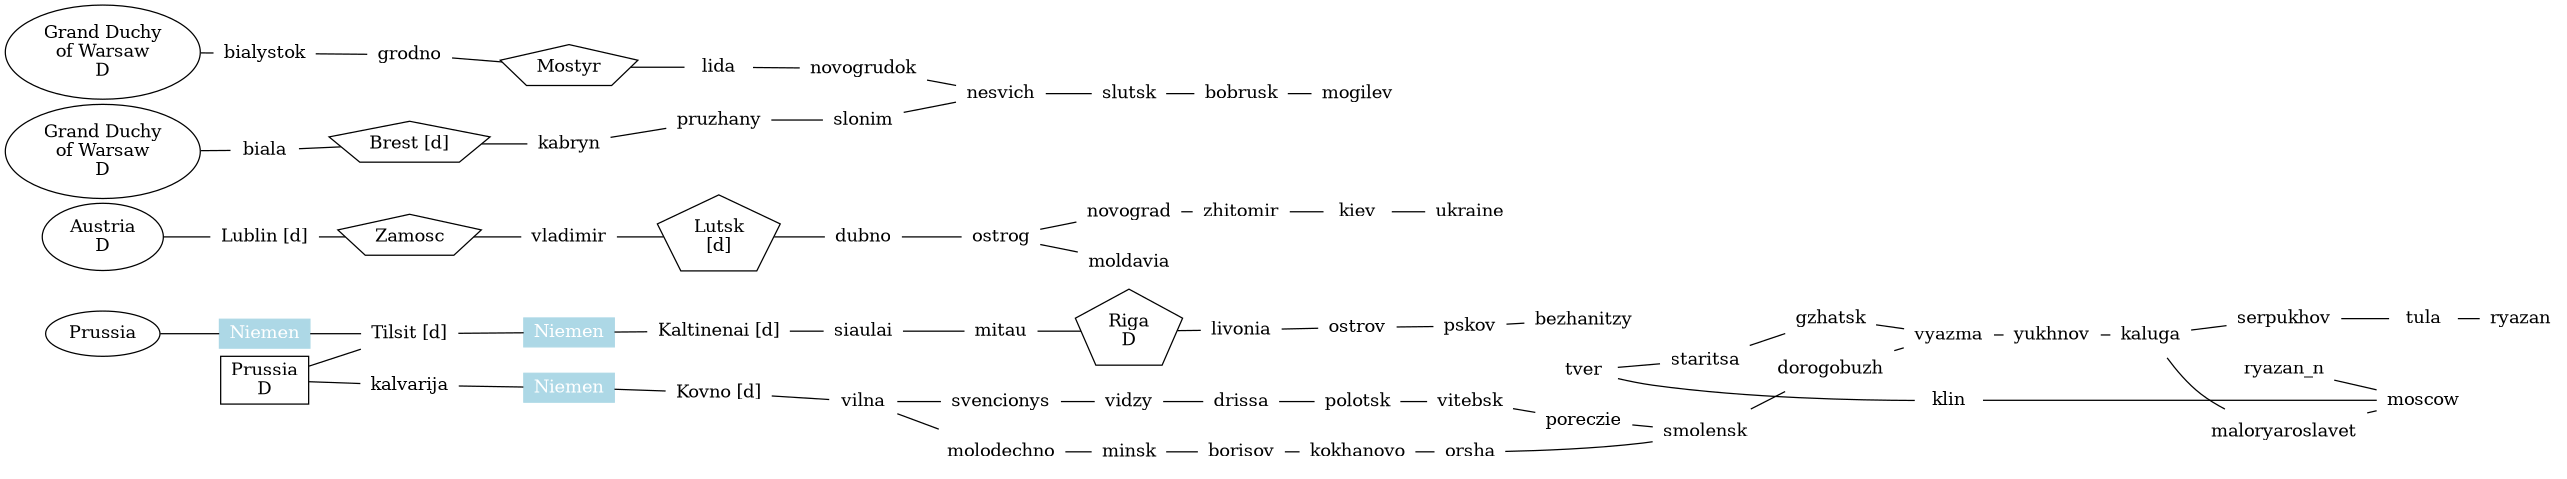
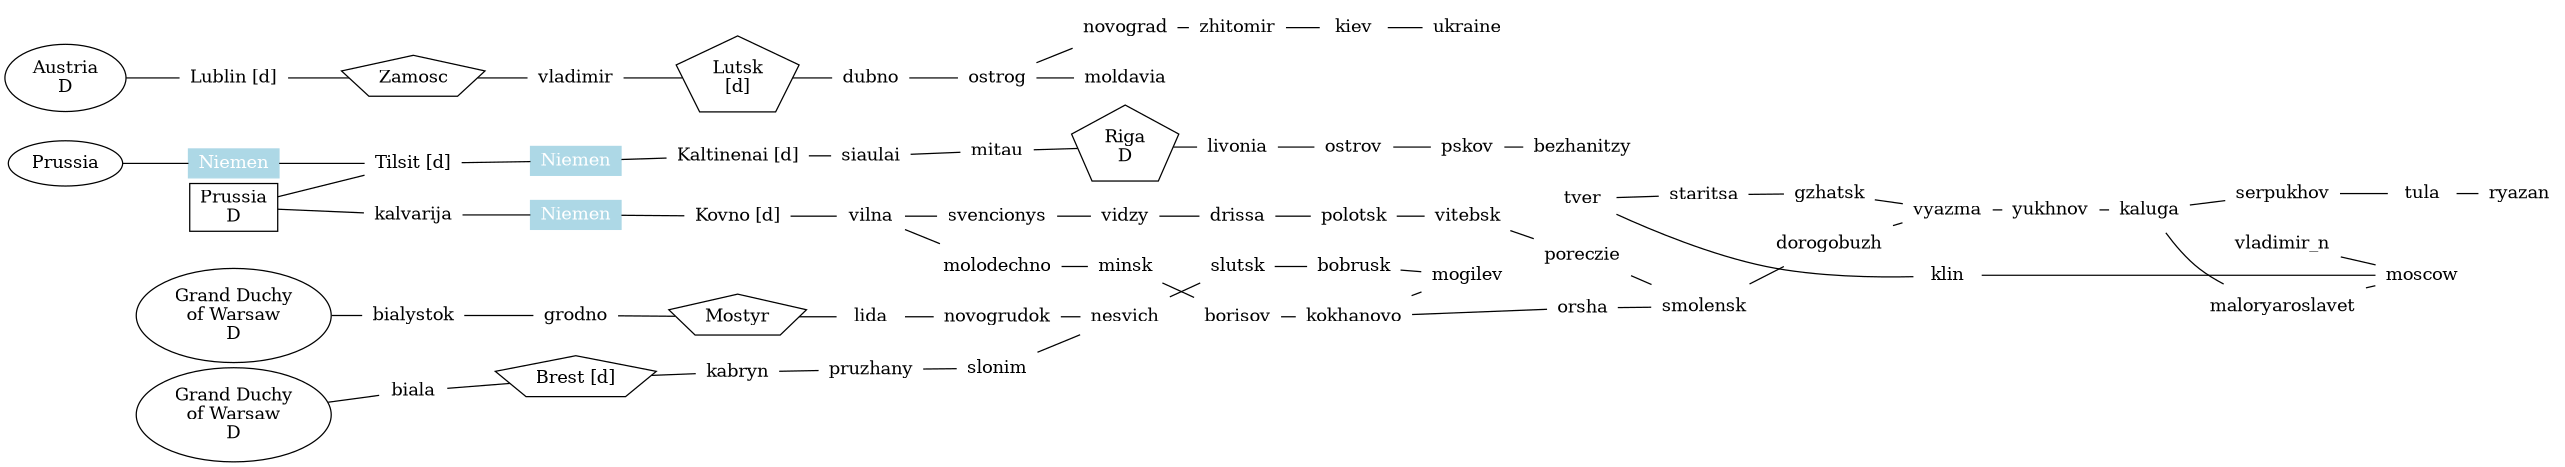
none -> (1417, 294)
(2284, 369) -> (2283, 244)
